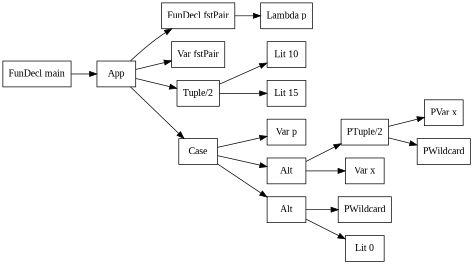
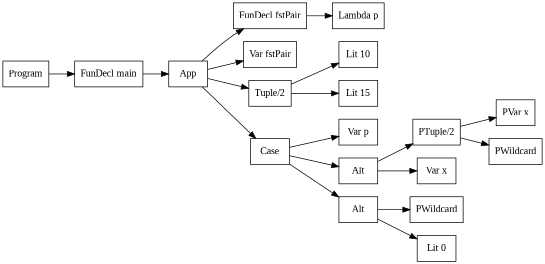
none -> (26, 74)
